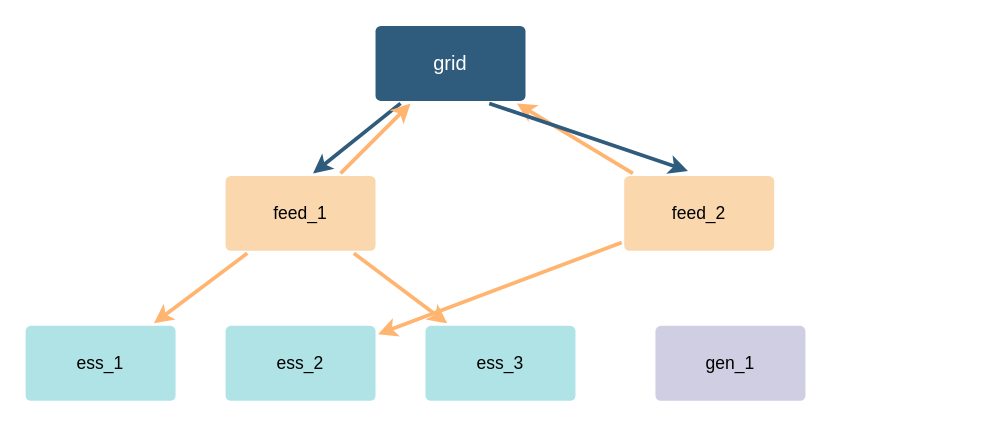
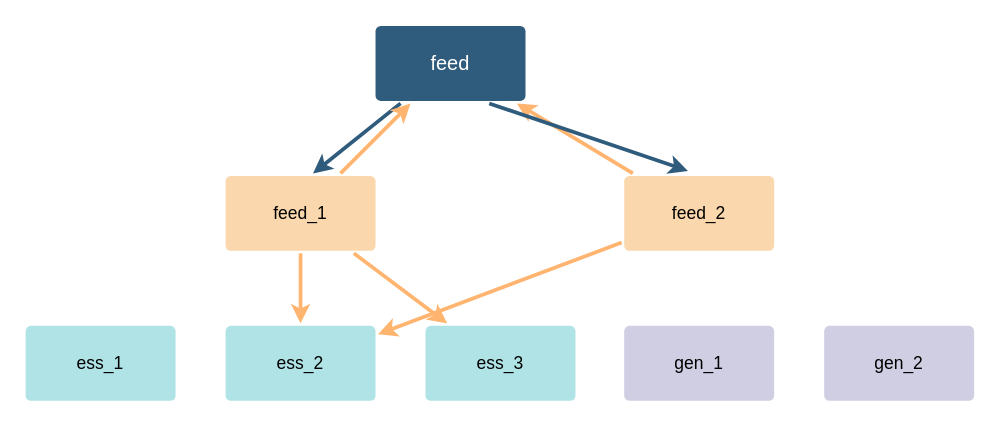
(451, 63) -> (451, 63)
(206, 284) -> (301, 281)
(731, 363) -> (699, 363)
none -> (899, 363)
